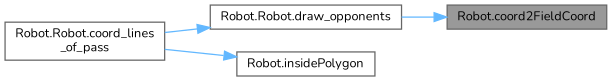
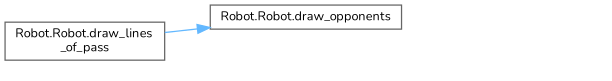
(527, 17) -> none
(85, 41) -> (85, 41)
(306, 64) -> none
